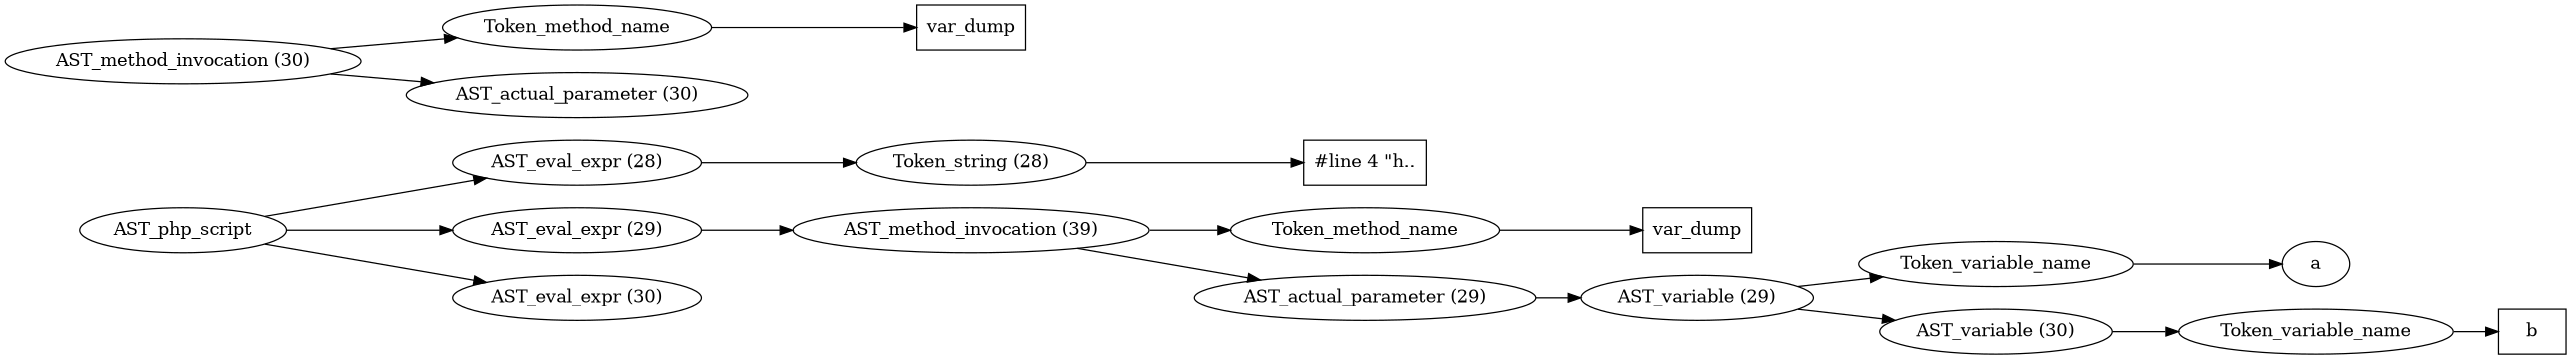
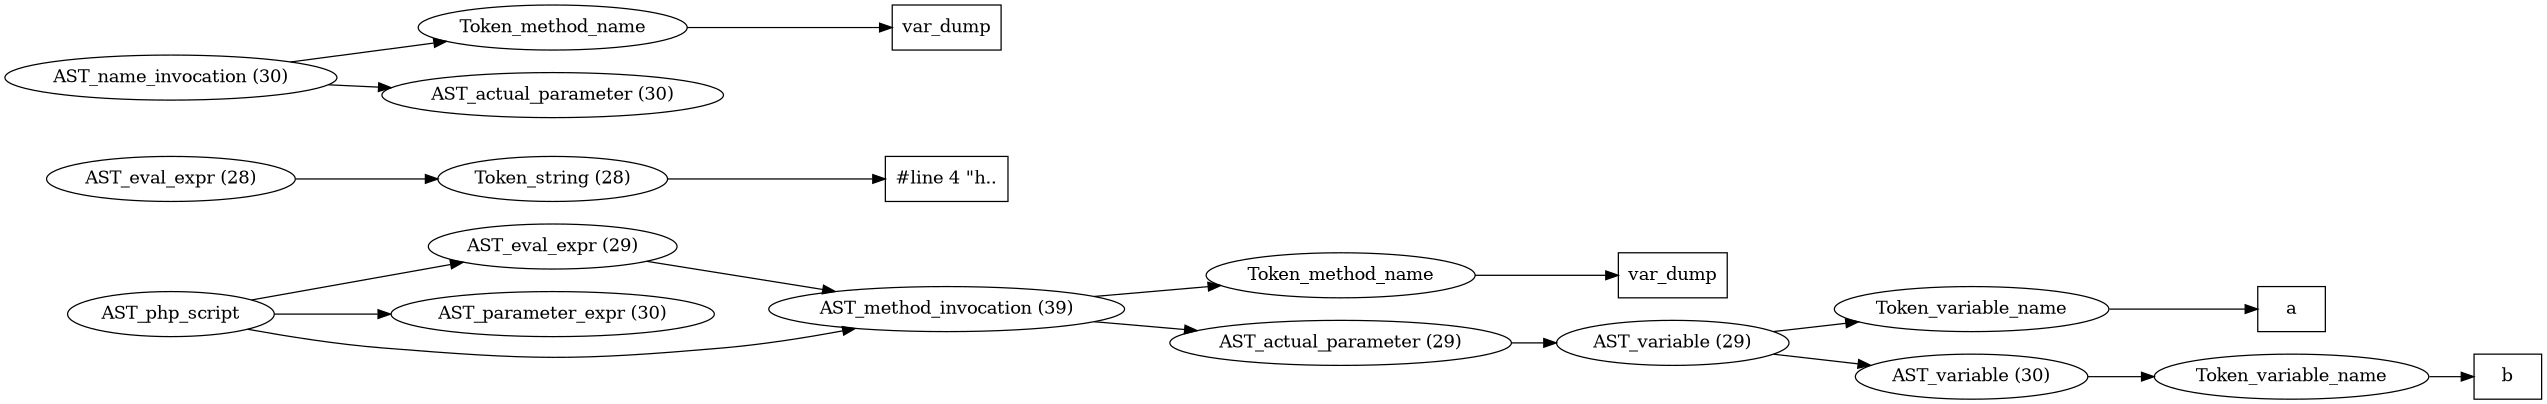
(183, 61) -> (171, 78)
(370, 198) -> (545, 357)
(2316, 264) -> (2292, 309)
(577, 298) -> (553, 314)
